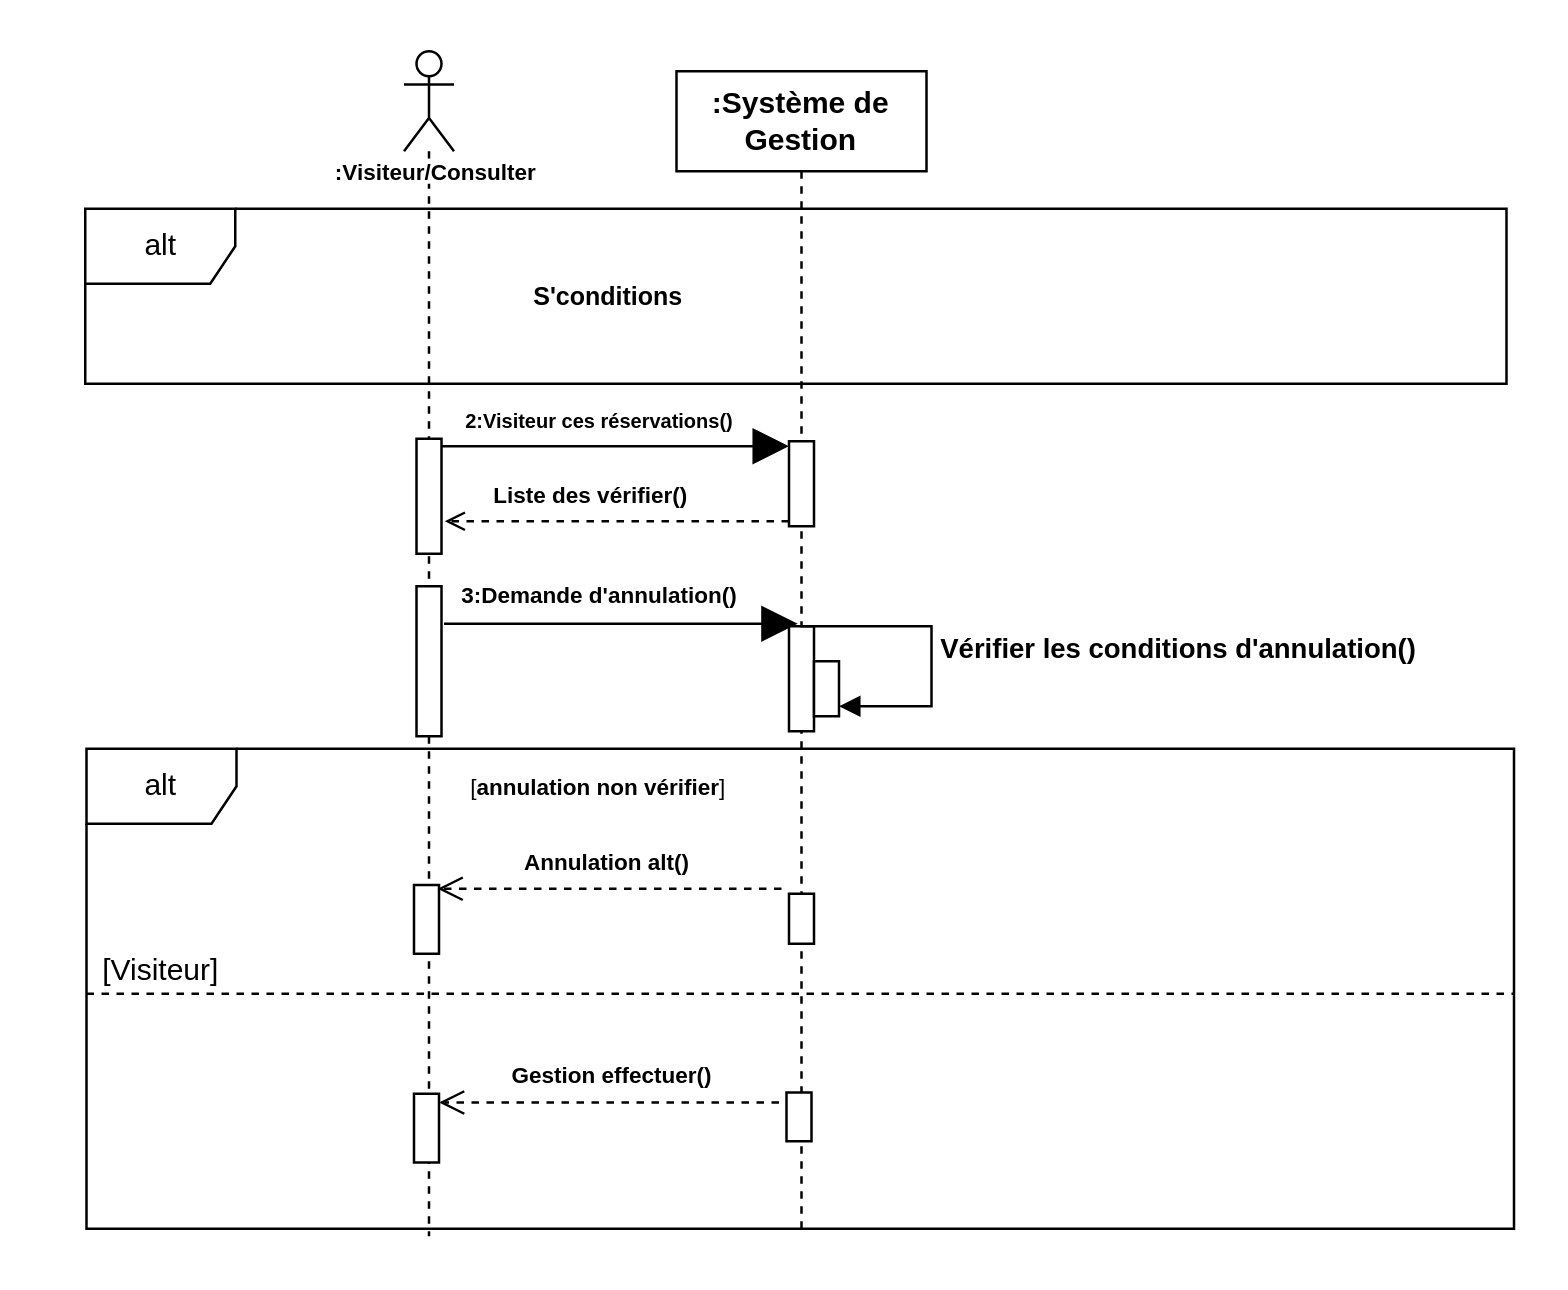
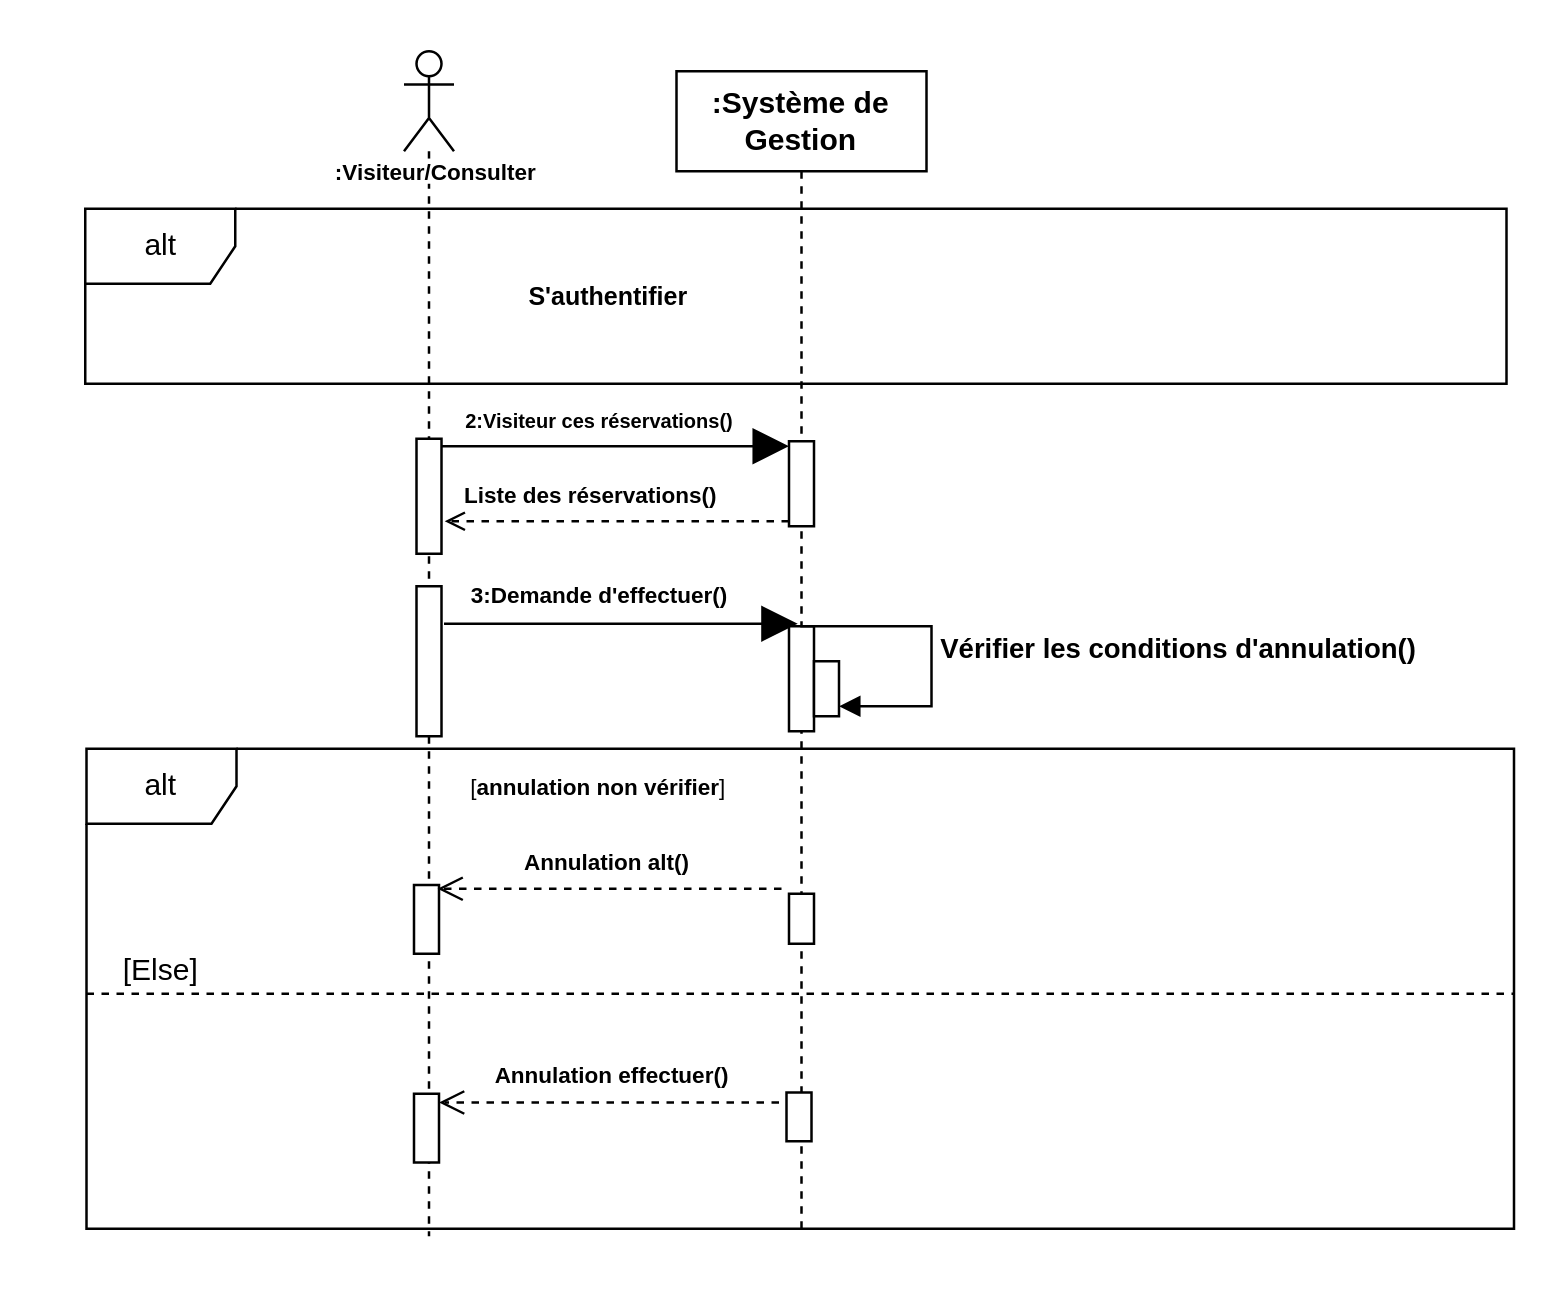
(609, 296) -> (609, 296)
(591, 494) -> (591, 494)
(600, 594) -> (600, 594)
(161, 971) -> (161, 971)
(613, 1074) -> (613, 1074)
